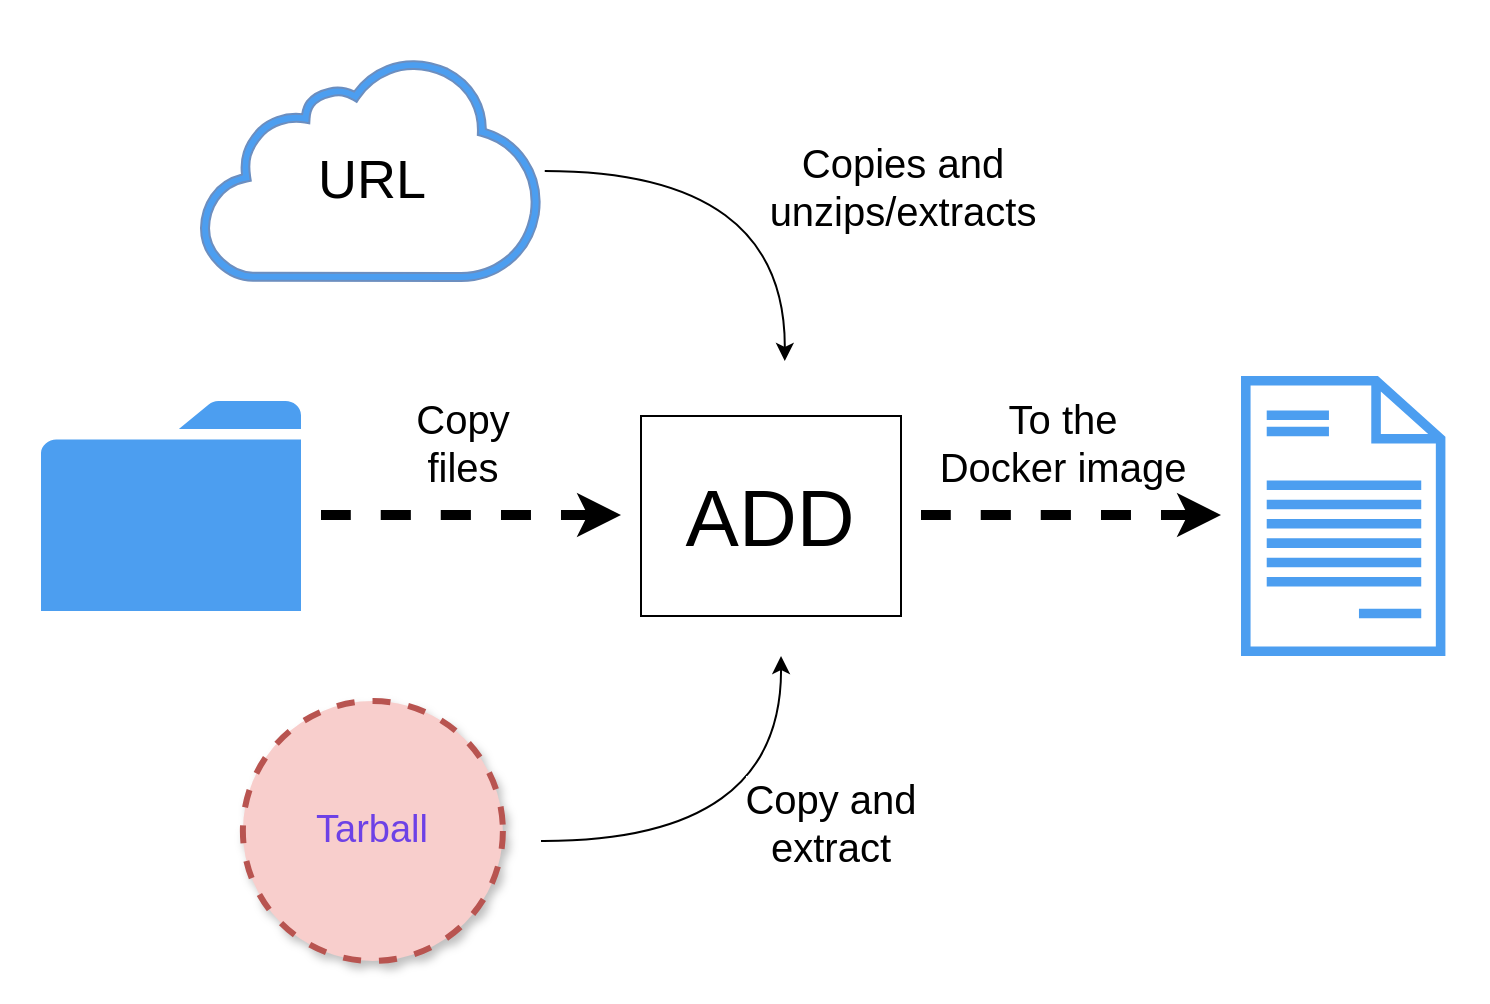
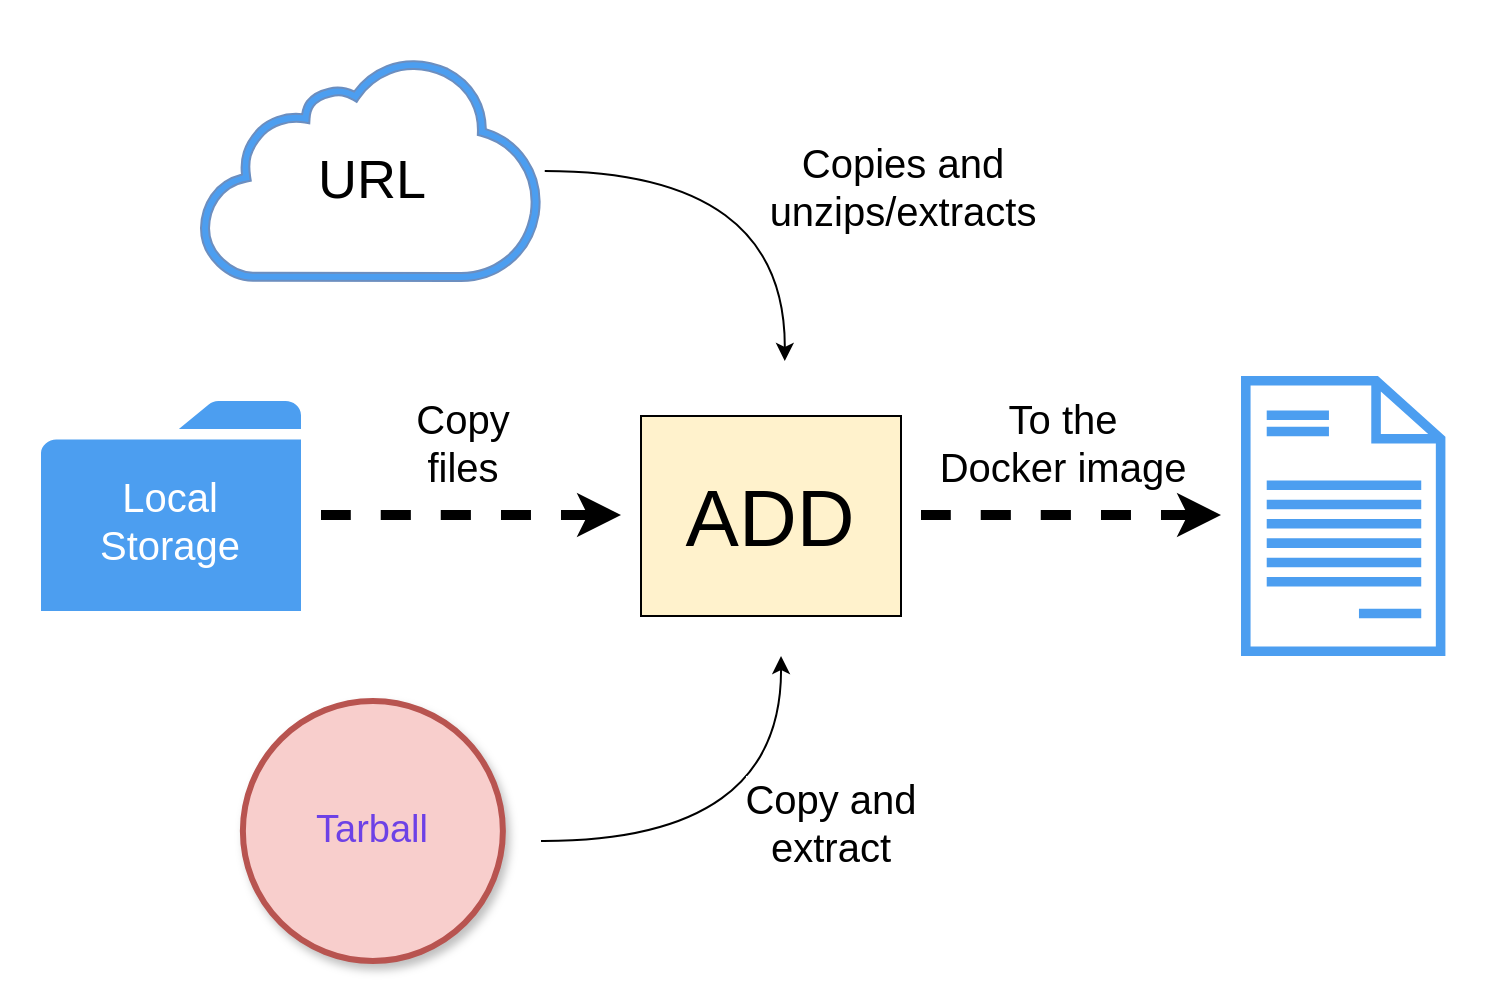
(771, 516) -> (771, 516)
none -> (171, 521)
(373, 831) -> (373, 831)
